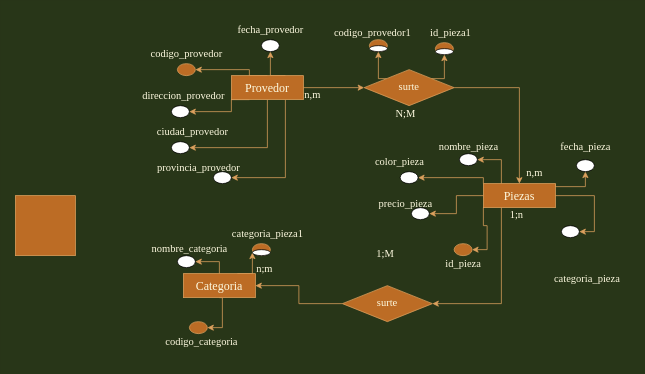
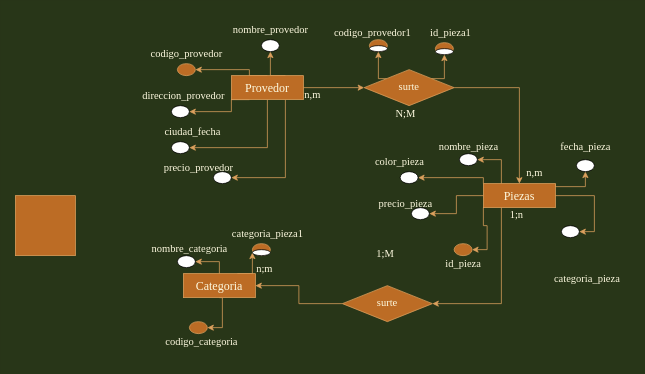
(271, 30) -> (271, 30)
(193, 132) -> (193, 132)
(199, 168) -> (199, 168)
